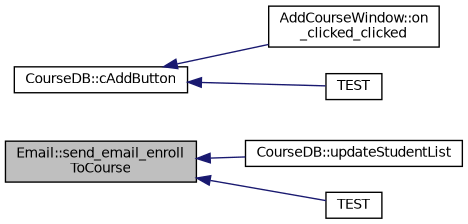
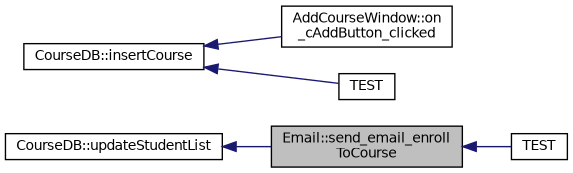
(354, 27) -> (367, 27)
(101, 80) -> (114, 57)
(228, 158) -> (254, 147)
